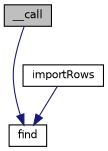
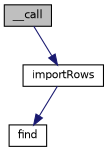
(13, 70) -> (43, 41)
